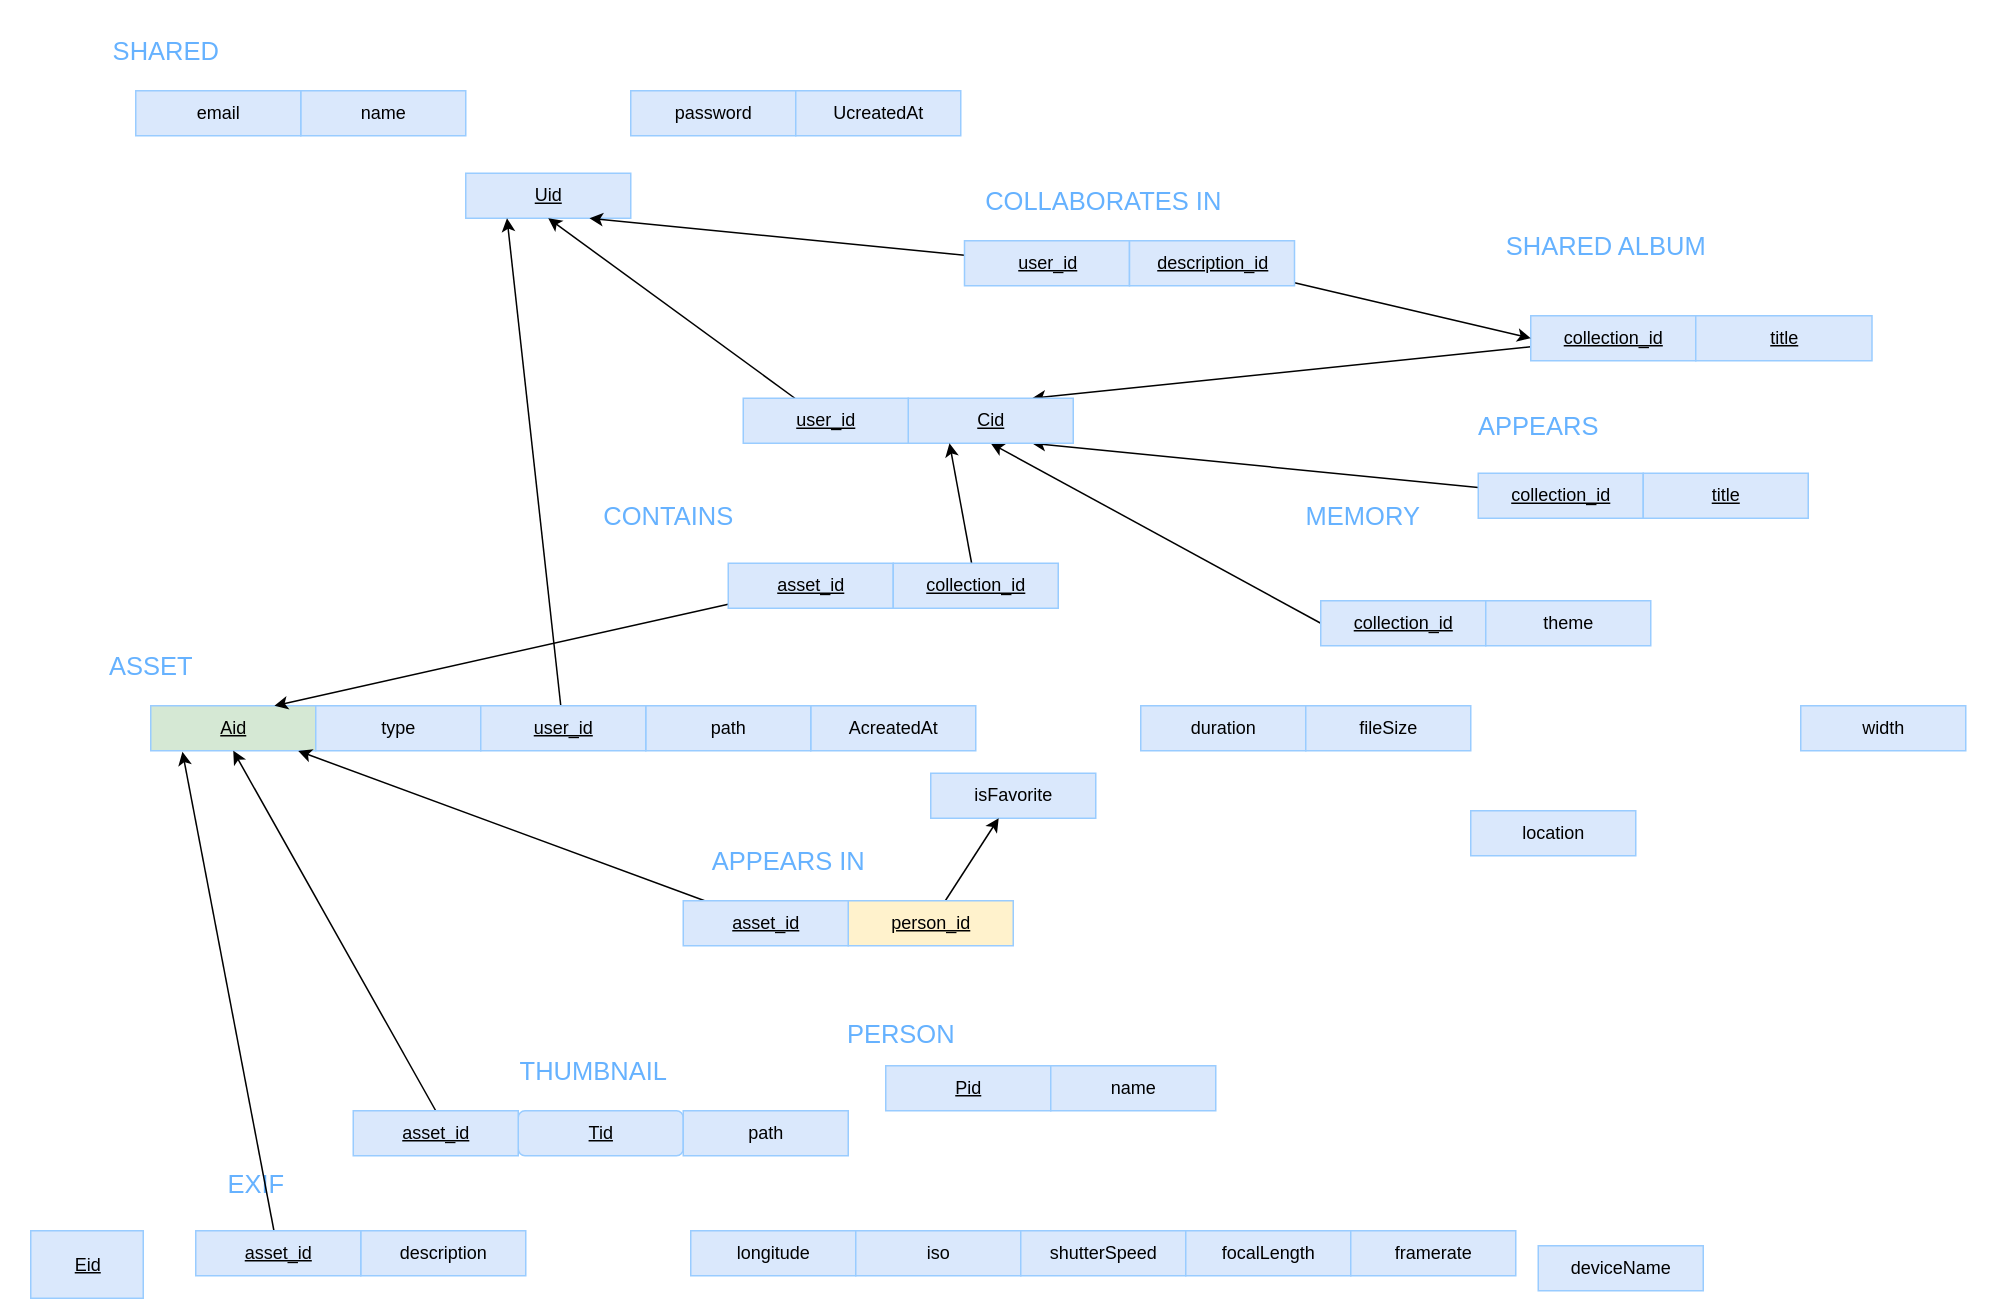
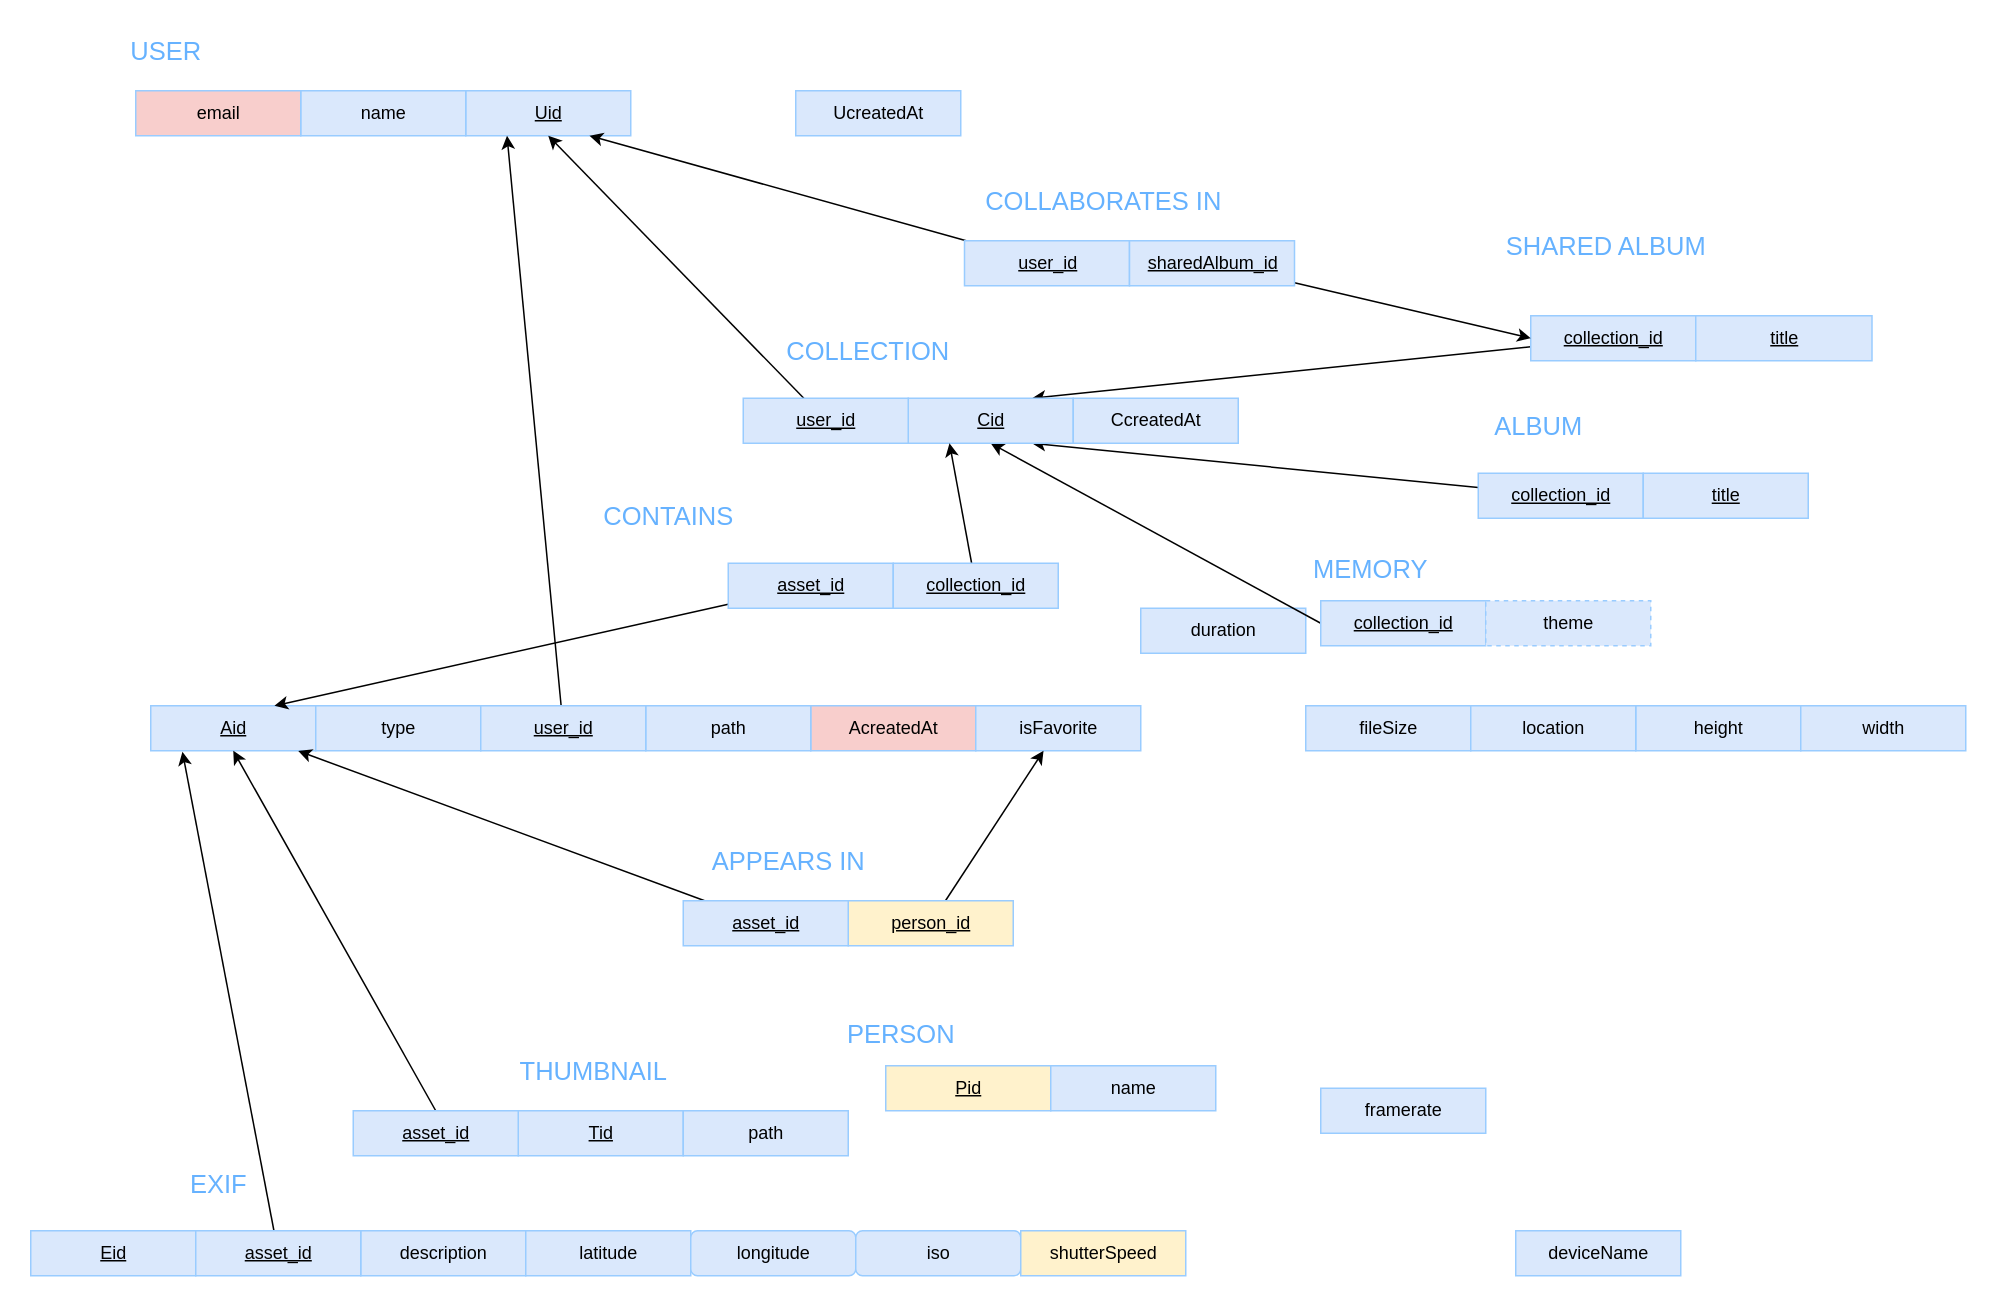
(167, 53) -> (167, 53)
(218, 113) -> (218, 113)
(713, 113) -> none
(548, 196) -> (548, 113)
(1214, 263) -> (1214, 263)
none -> (867, 353)
none -> (1156, 421)
(1539, 428) -> (1539, 428)
(1362, 518) -> (1370, 571)
(1568, 623) -> (1568, 623)
(151, 668) -> none
(233, 728) -> (233, 728)
(893, 728) -> (893, 728)
(1223, 728) -> (1223, 631)
none -> (1718, 728)
(1013, 796) -> (1058, 728)
(1553, 833) -> (1553, 728)
(968, 1088) -> (968, 1088)
(601, 1133) -> (601, 1133)
(256, 1186) -> (218, 1186)
none -> (608, 1253)
(773, 1253) -> (773, 1253)
(938, 1253) -> (938, 1253)
(1103, 1253) -> (1103, 1253)
(1268, 1253) -> none
(1433, 1253) -> (1403, 1111)
(87, 1265) -> (113, 1253)
(1621, 1268) -> (1598, 1253)
